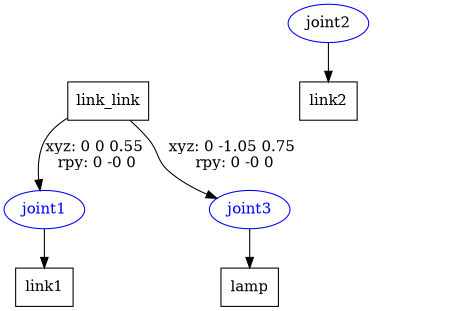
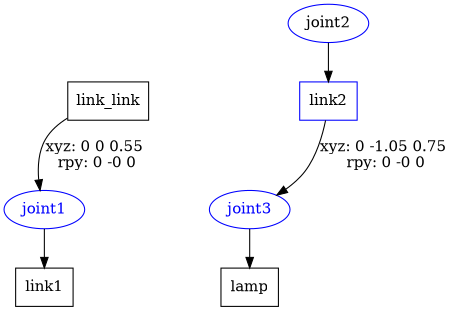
(328, 101) -> (328, 101)
(162, 164) -> (313, 159)
